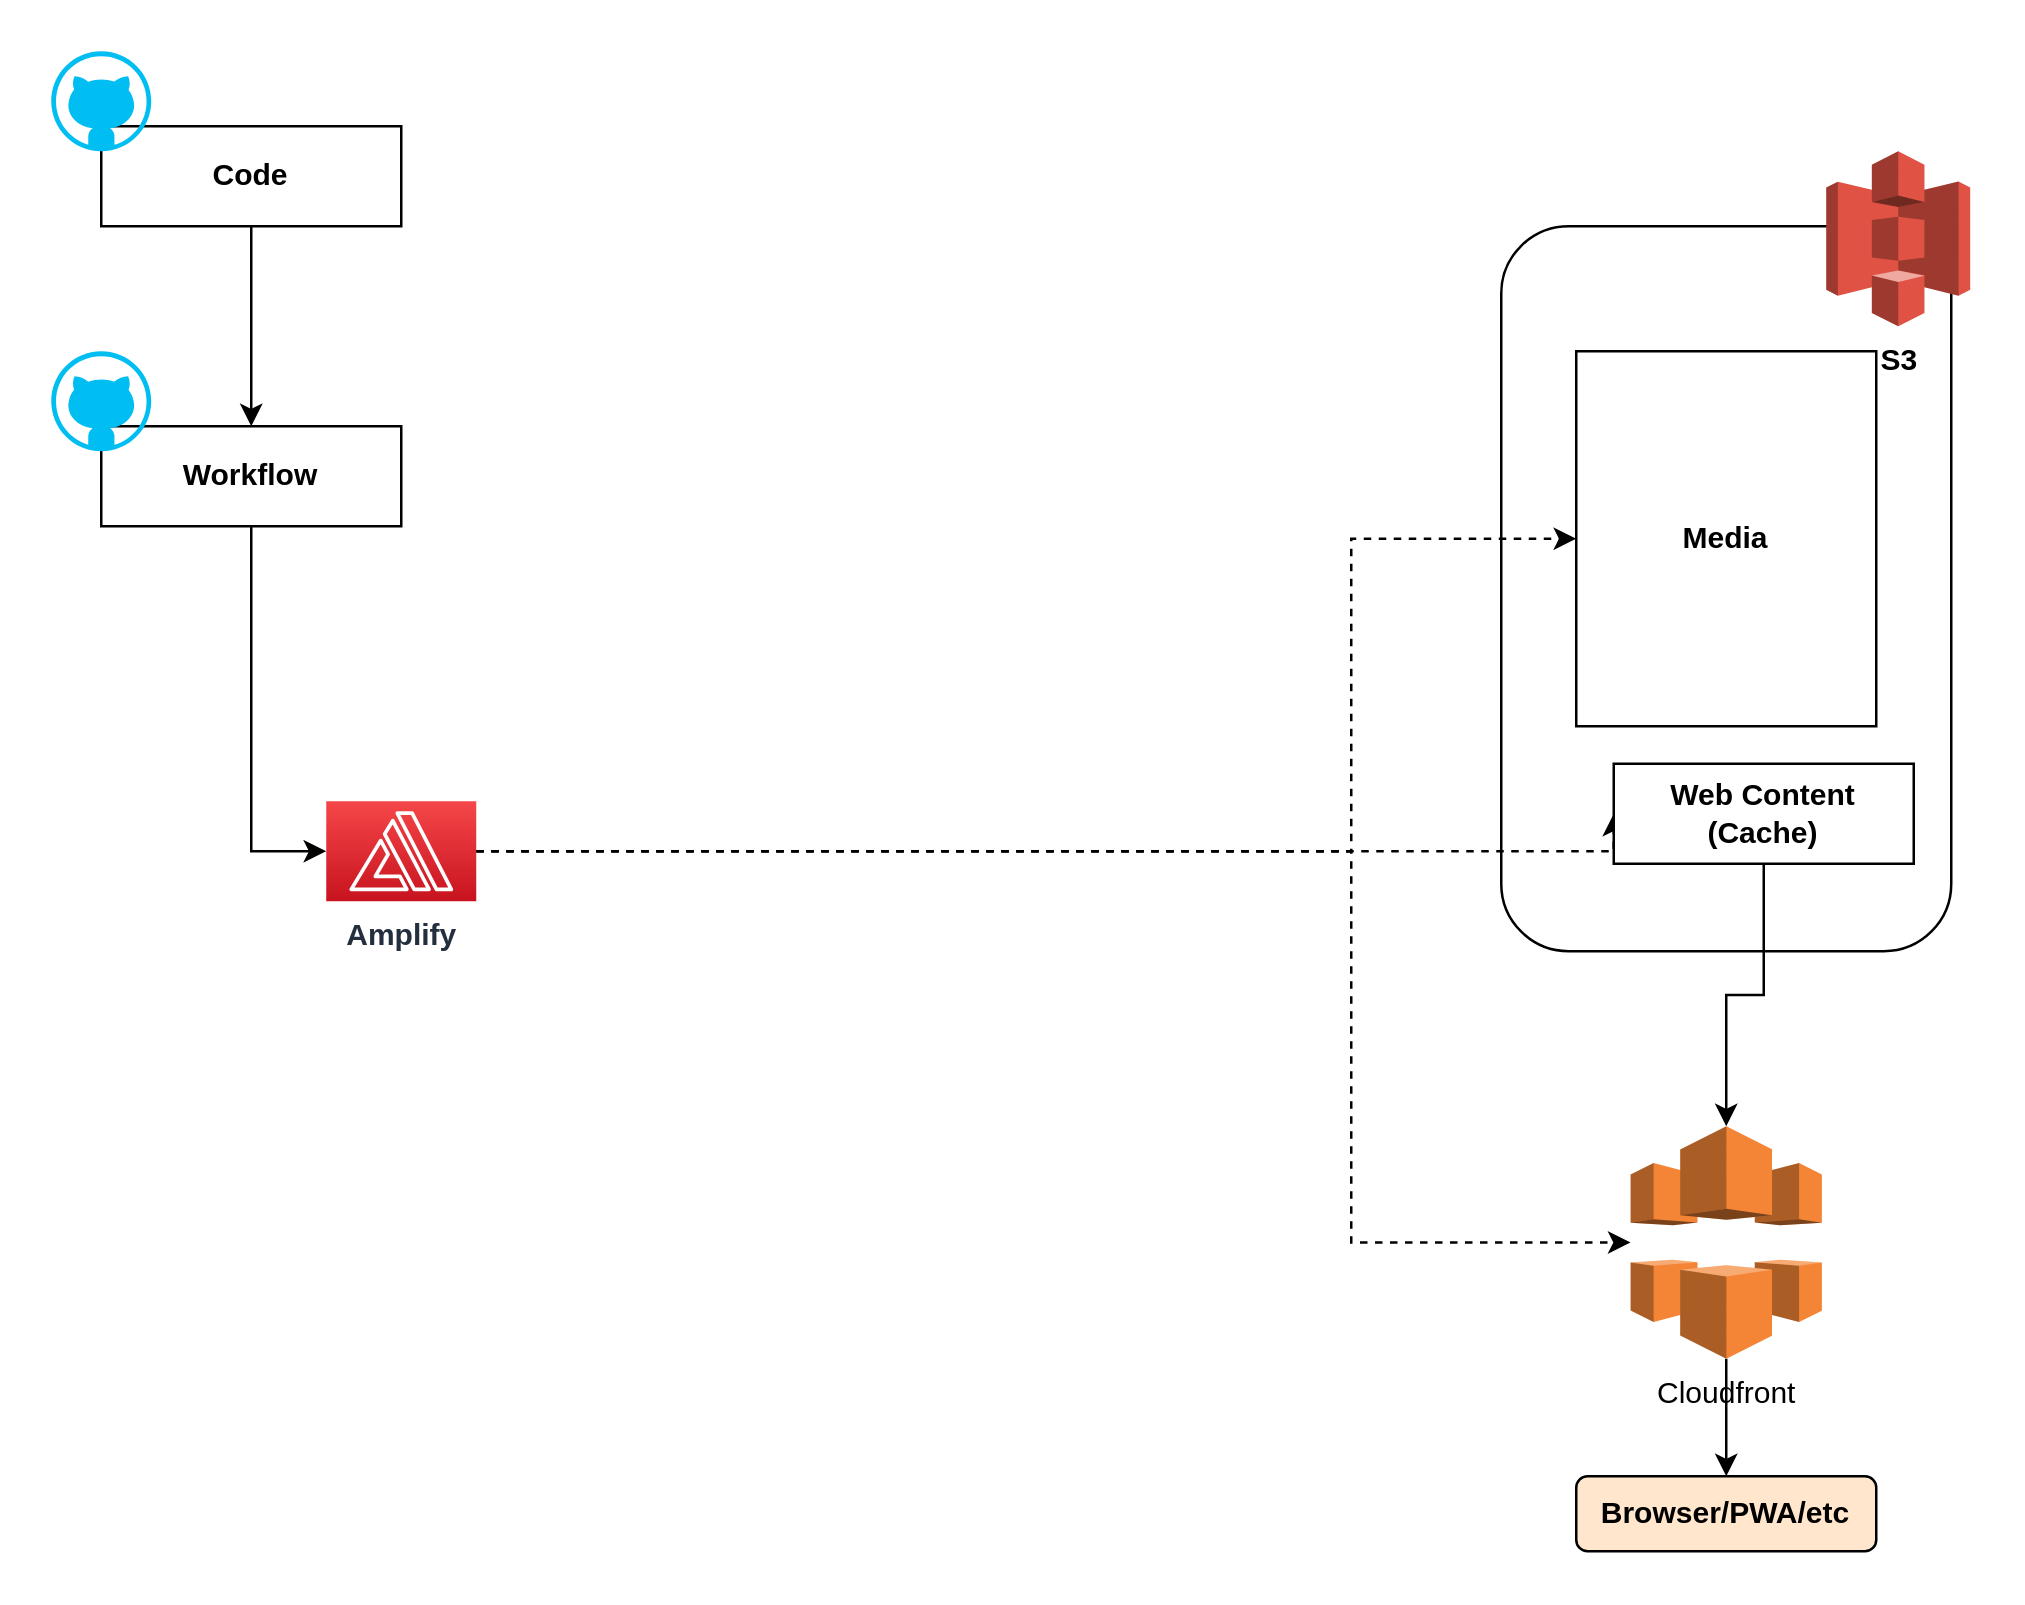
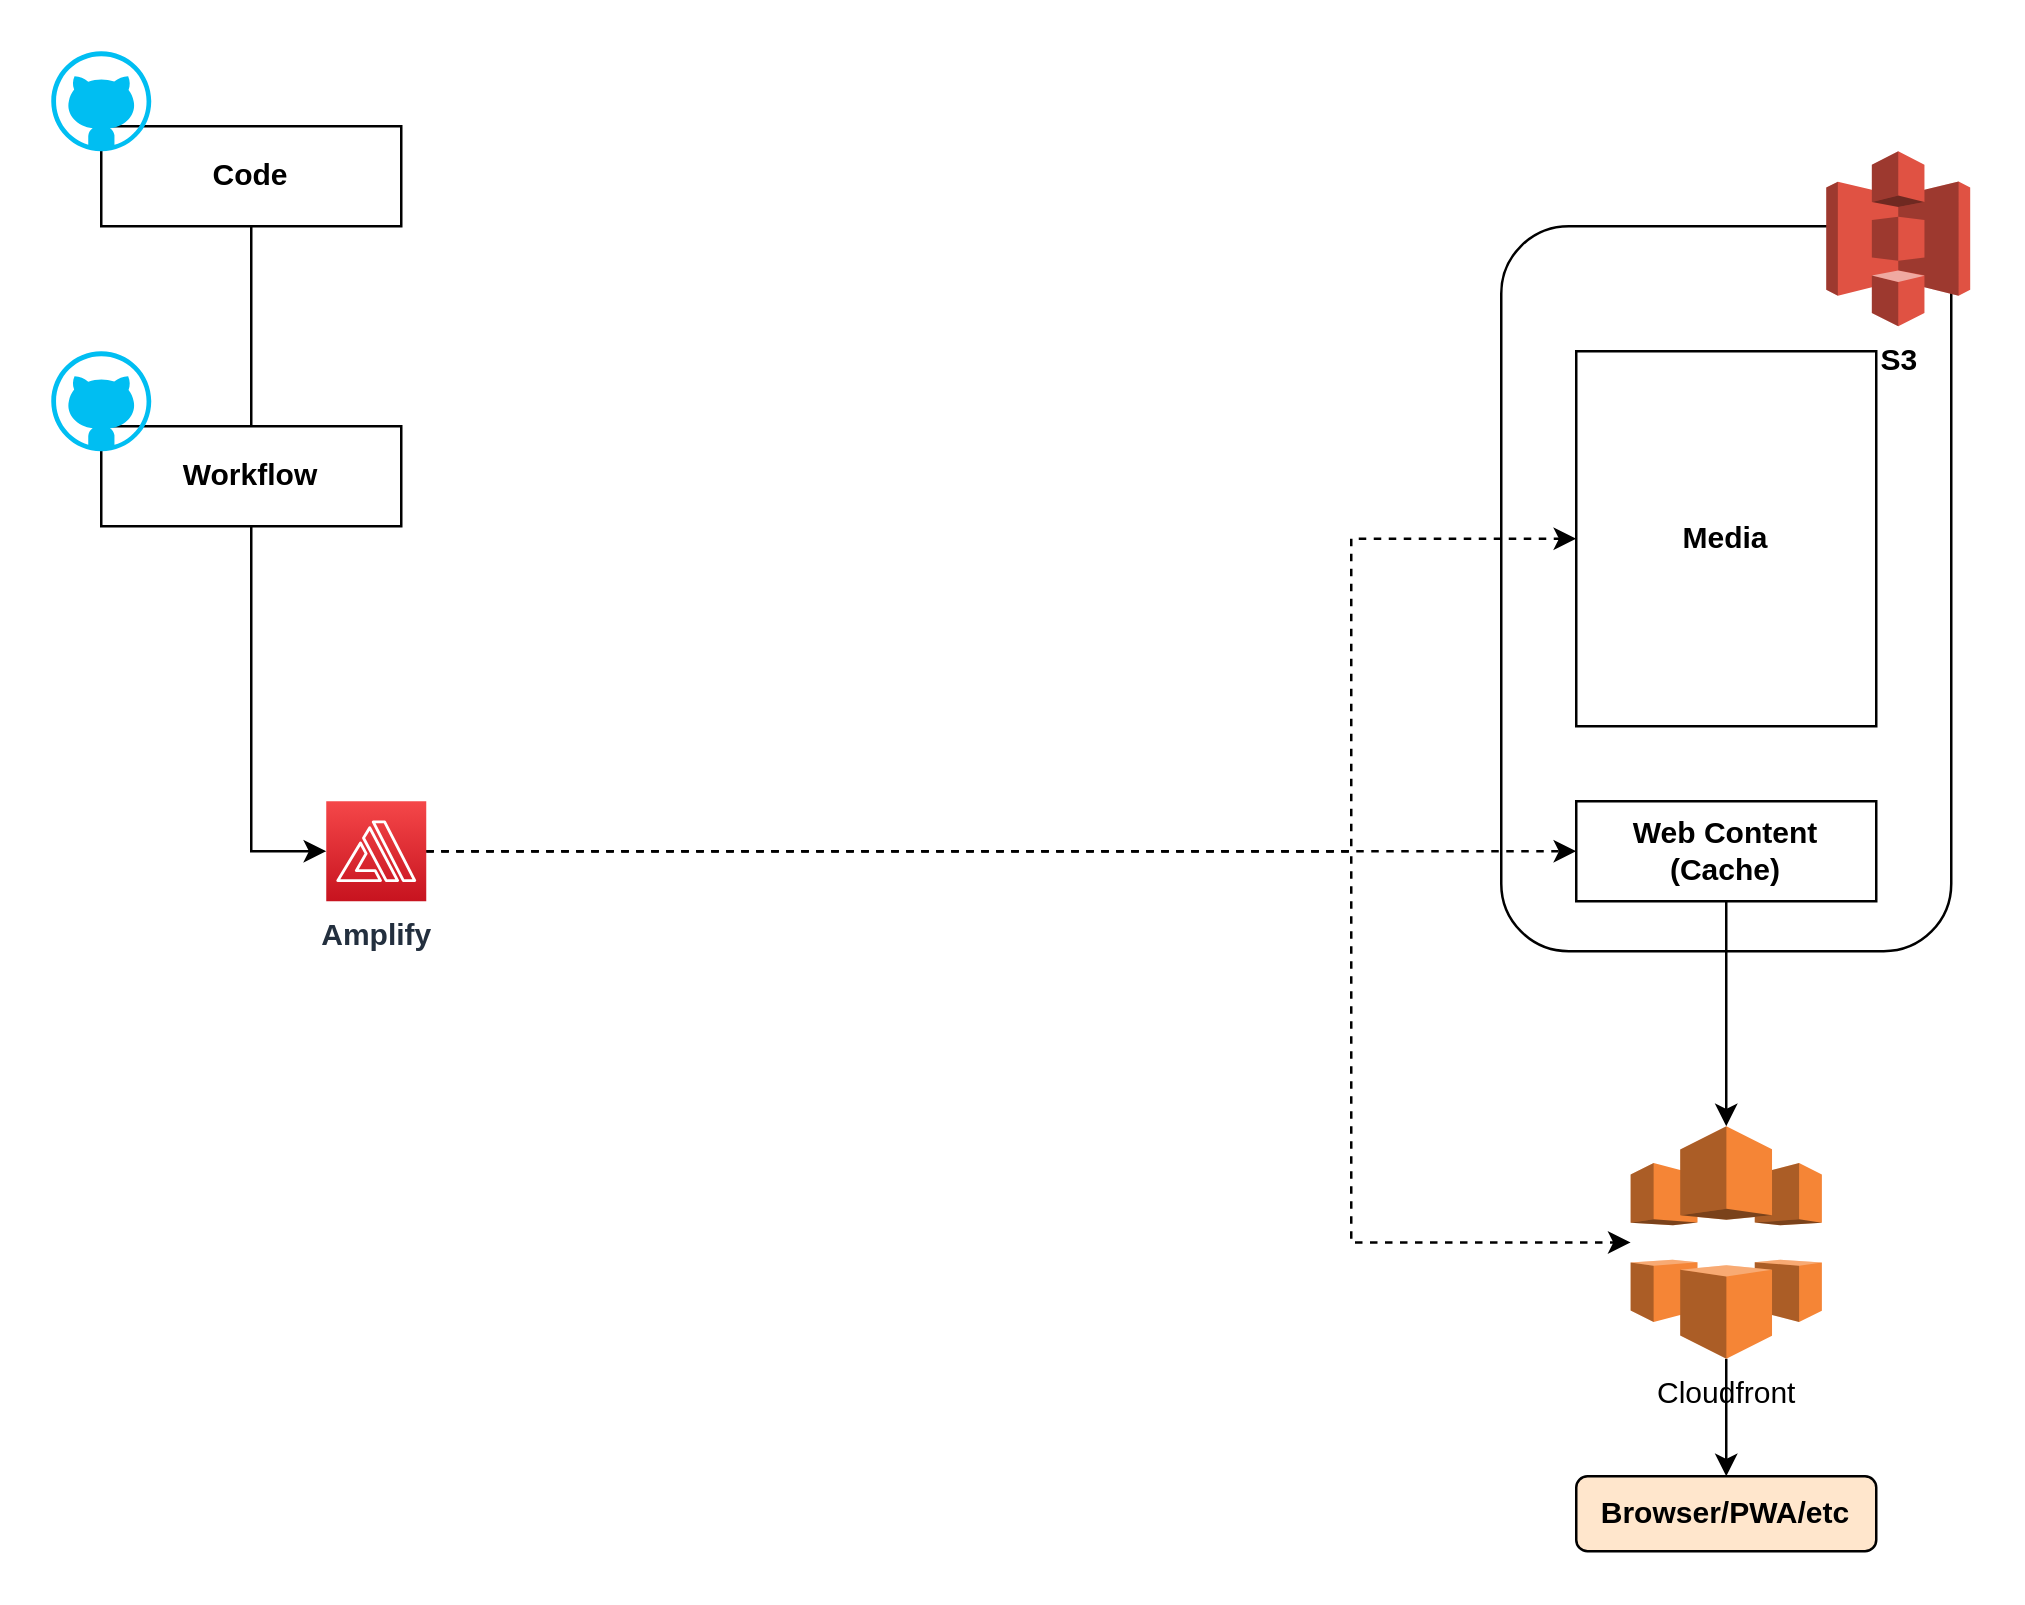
(251, 408) -> (251, 415)
(1764, 814) -> (1726, 851)
(401, 851) -> (376, 851)
